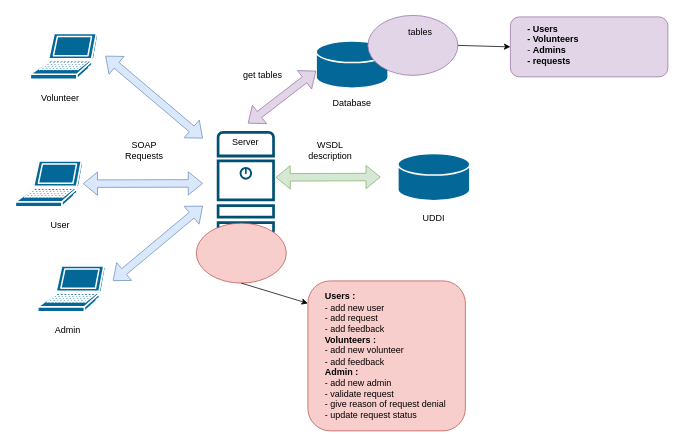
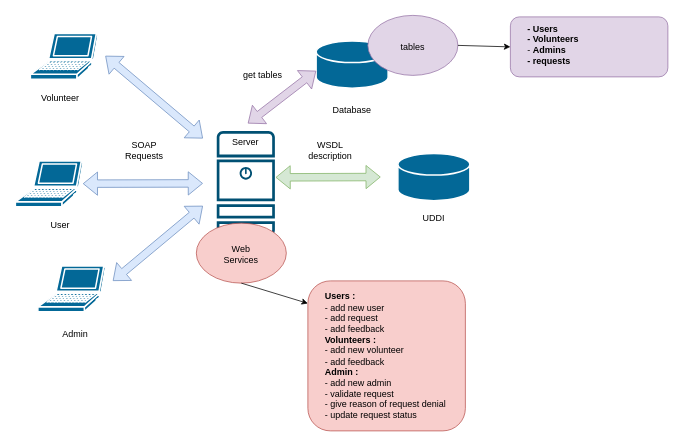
(420, 32) -> (413, 47)
(352, 103) -> (352, 111)
none -> (241, 255)
(68, 330) -> (75, 334)
